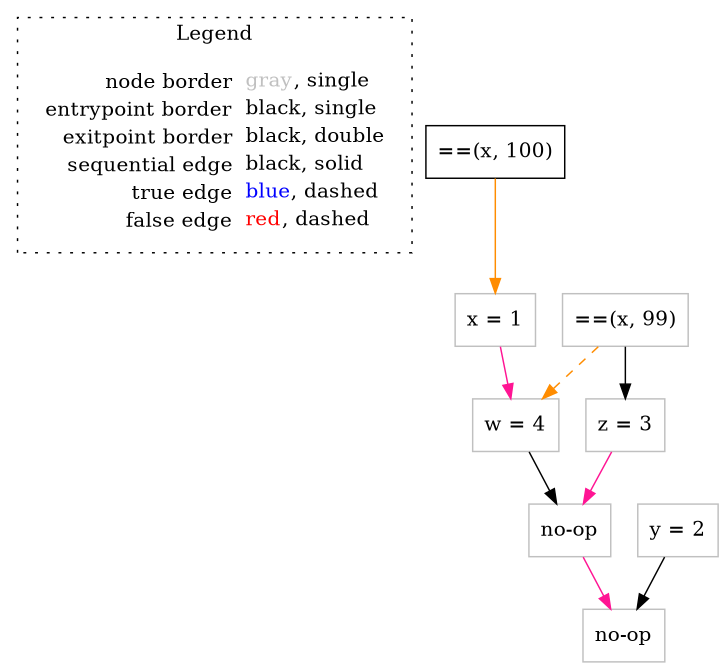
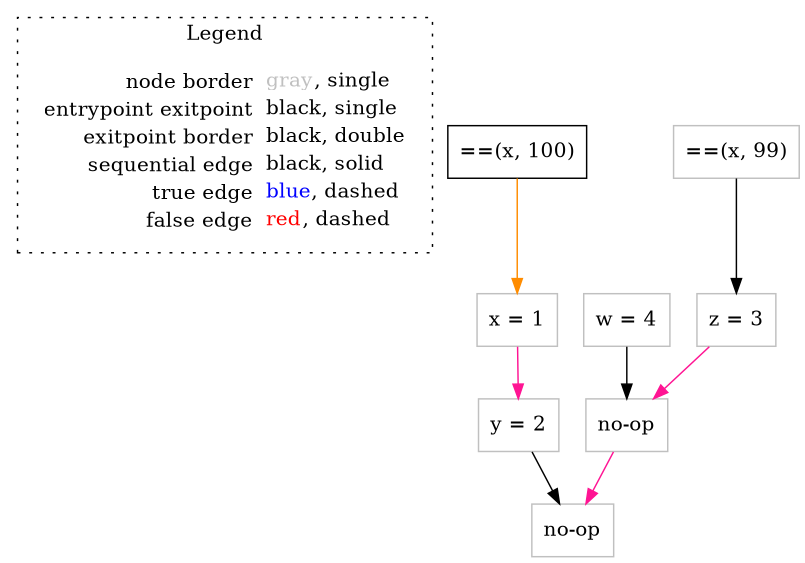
(142, 110) -> (152, 110)
(504, 365) -> (518, 365)
(576, 368) -> none
